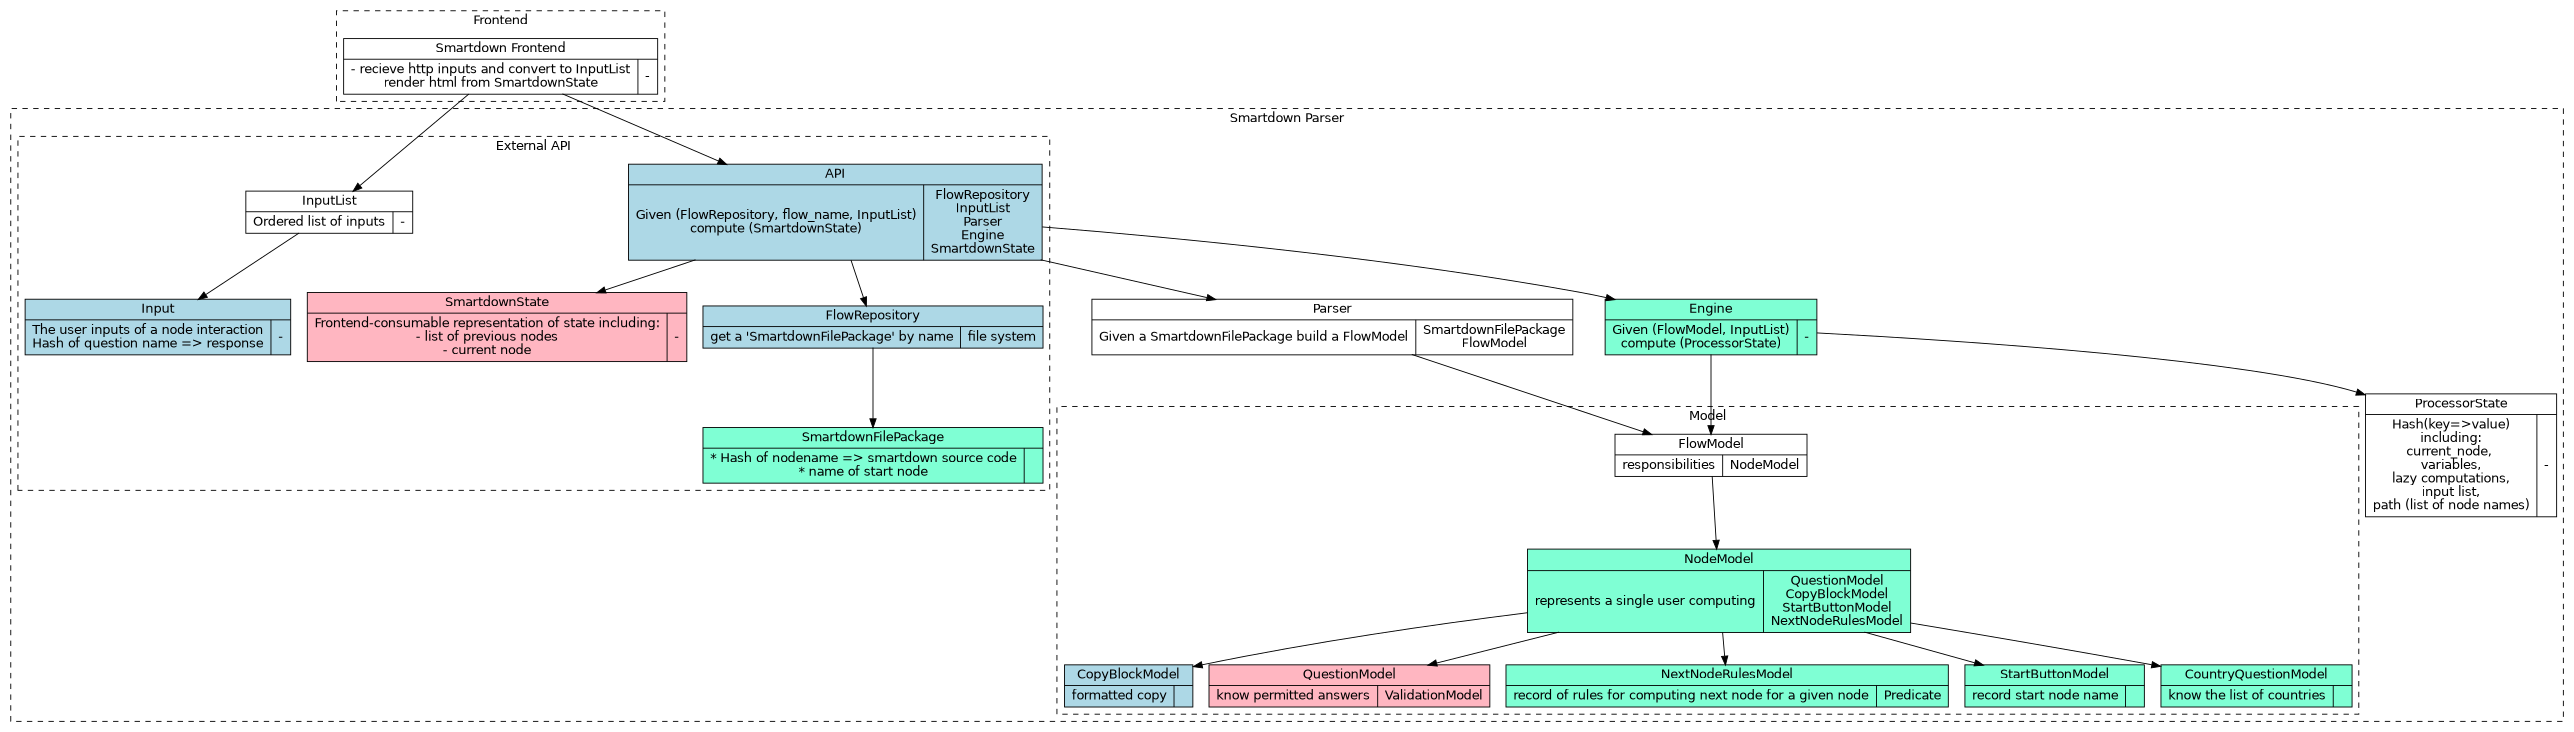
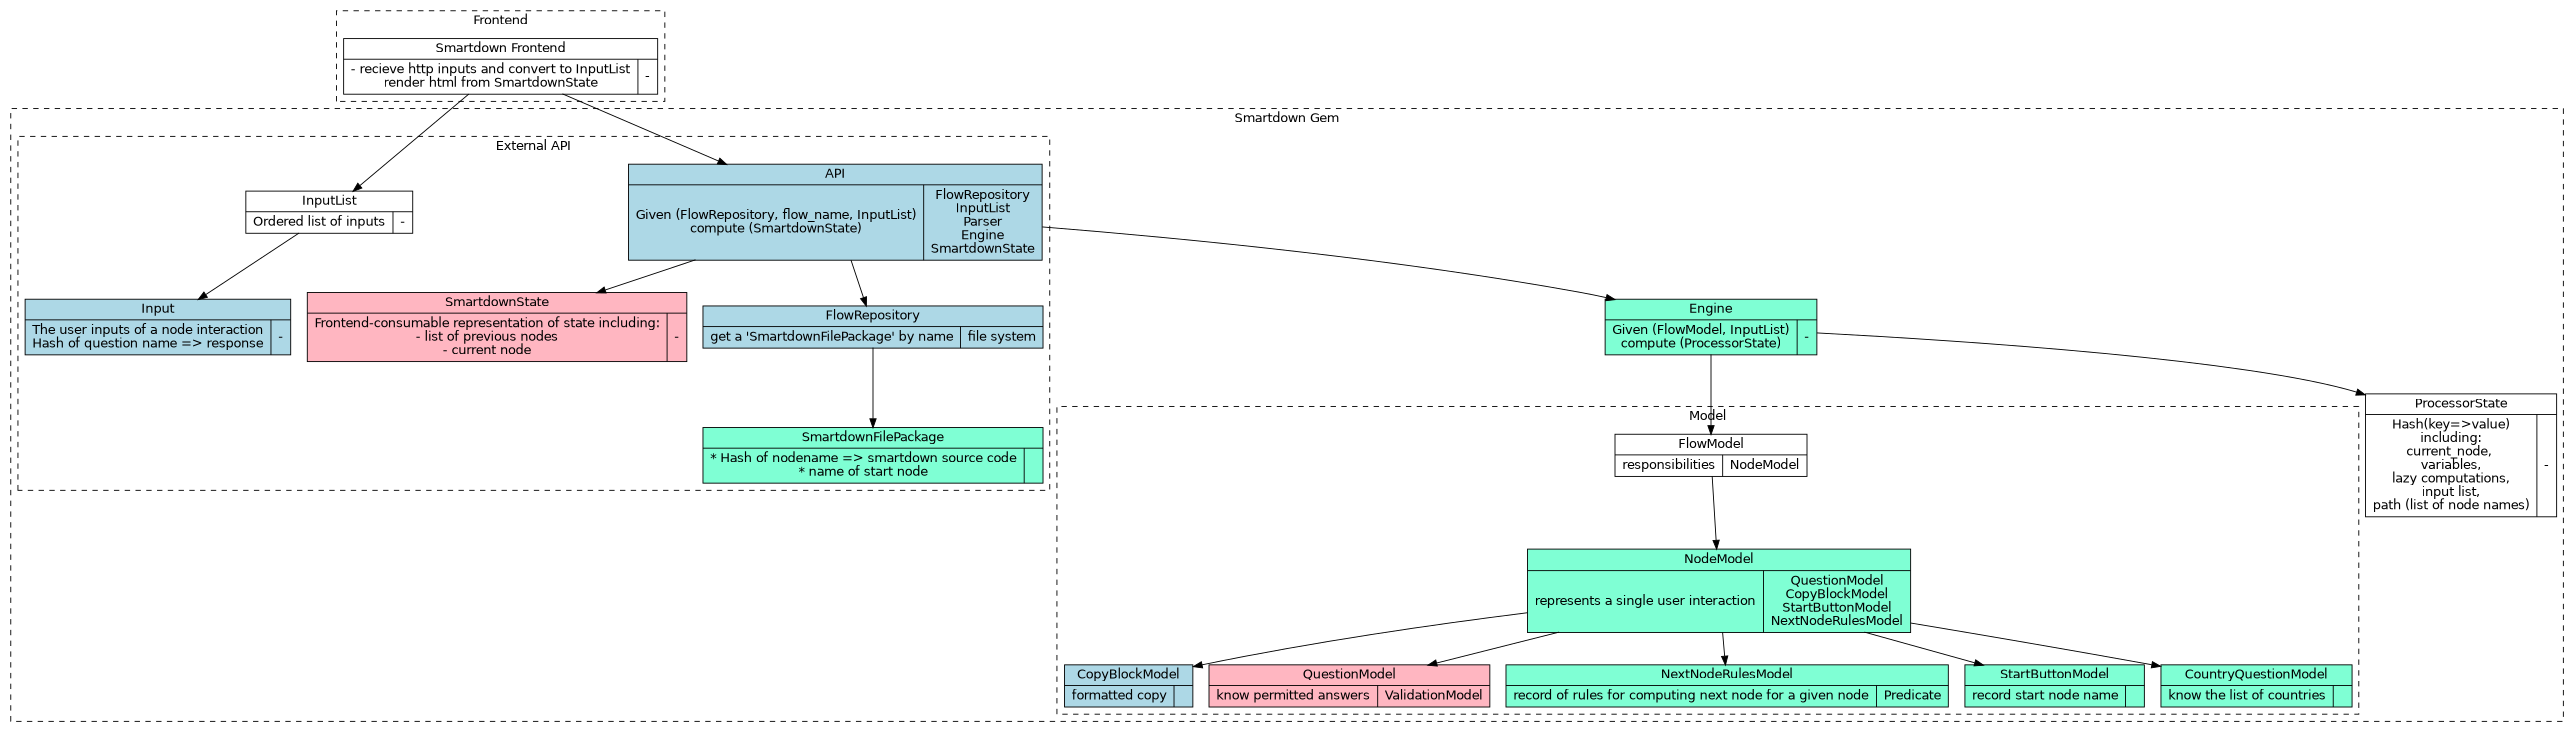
(1287, 119) -> (1287, 119)
(1332, 327) -> none
(1646, 601) -> (1646, 601)
